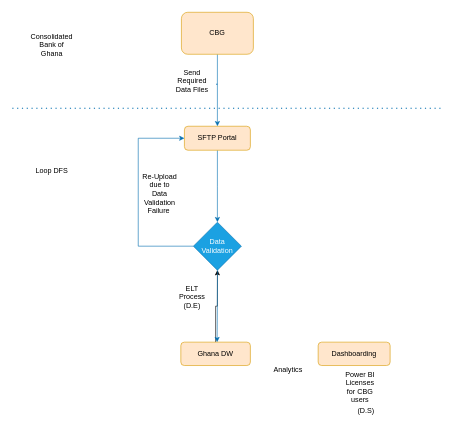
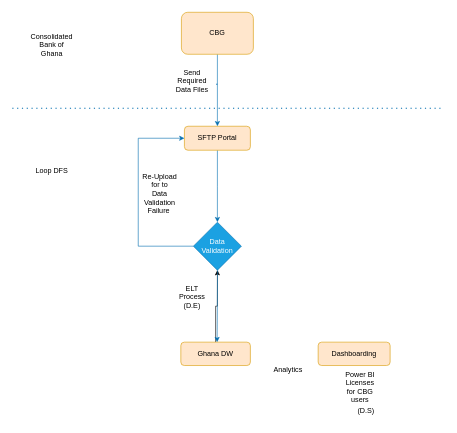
(160, 189) -> (160, 189)
